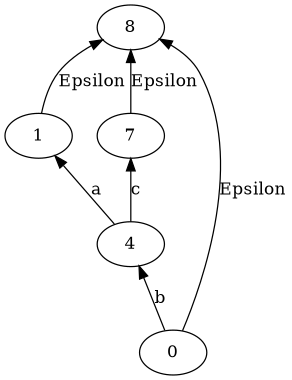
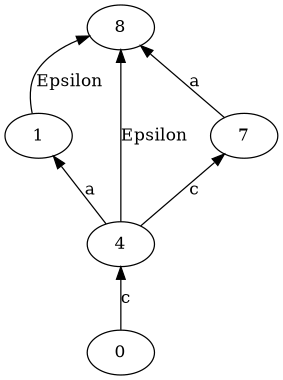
(164, 82) -> (195, 82)
(220, 183) -> (121, 142)
(161, 298) -> (126, 298)
